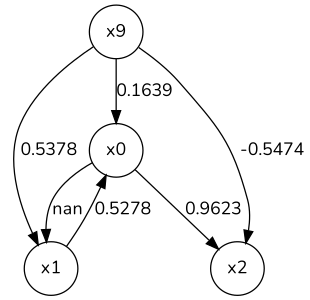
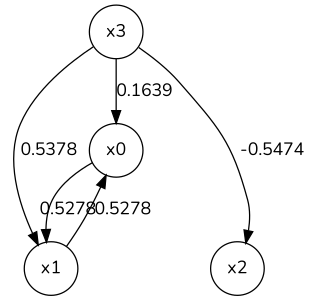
(116, 32) -> (116, 32)
(172, 205) -> none
(68, 209) -> (68, 209)
